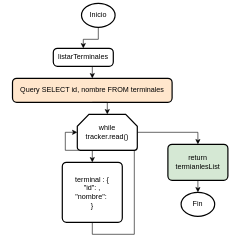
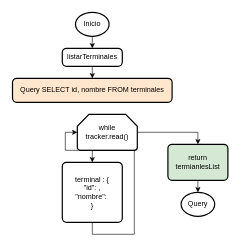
(98, 15) -> (92, 24)
(83, 57) -> (92, 57)
(107, 108) -> none
(198, 204) -> (198, 204)
